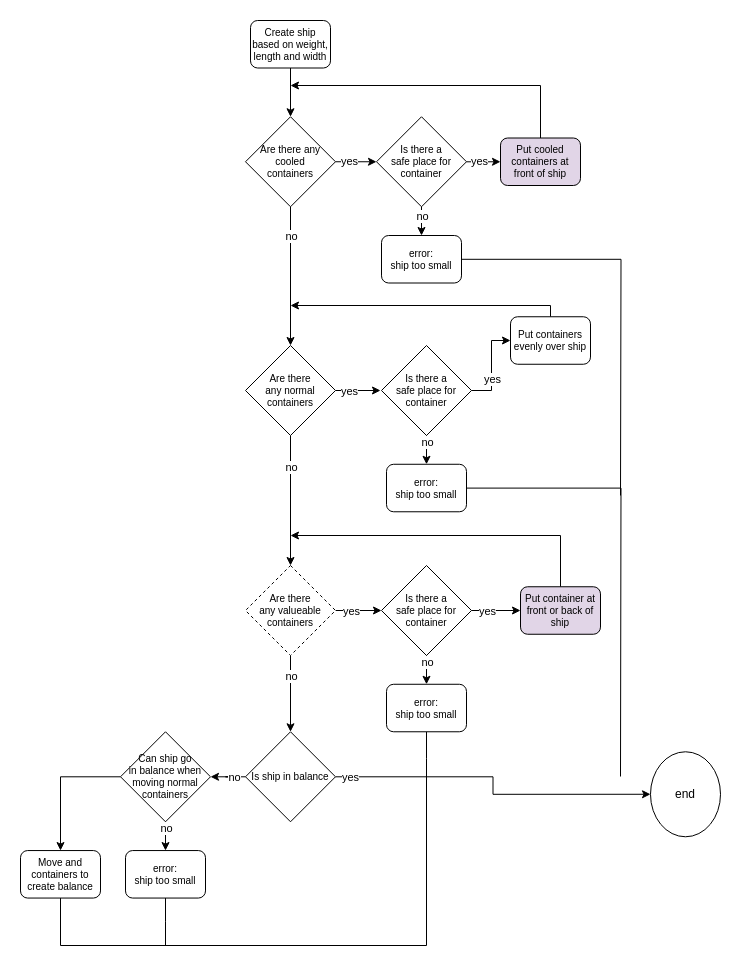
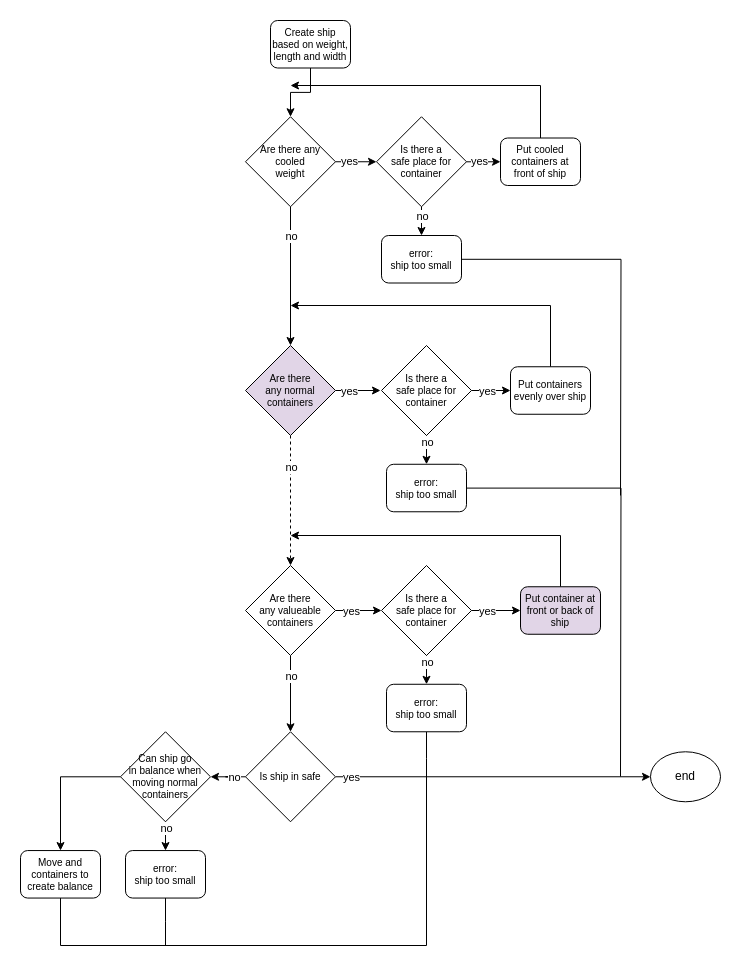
(291, 44) -> (311, 44)
(291, 162) -> (291, 162)
(541, 162) -> (541, 162)
(551, 341) -> (551, 391)
(291, 391) -> (291, 391)
(291, 514) -> (291, 514)
(291, 611) -> (291, 611)
(291, 777) -> (291, 777)
(686, 794) -> (686, 777)
